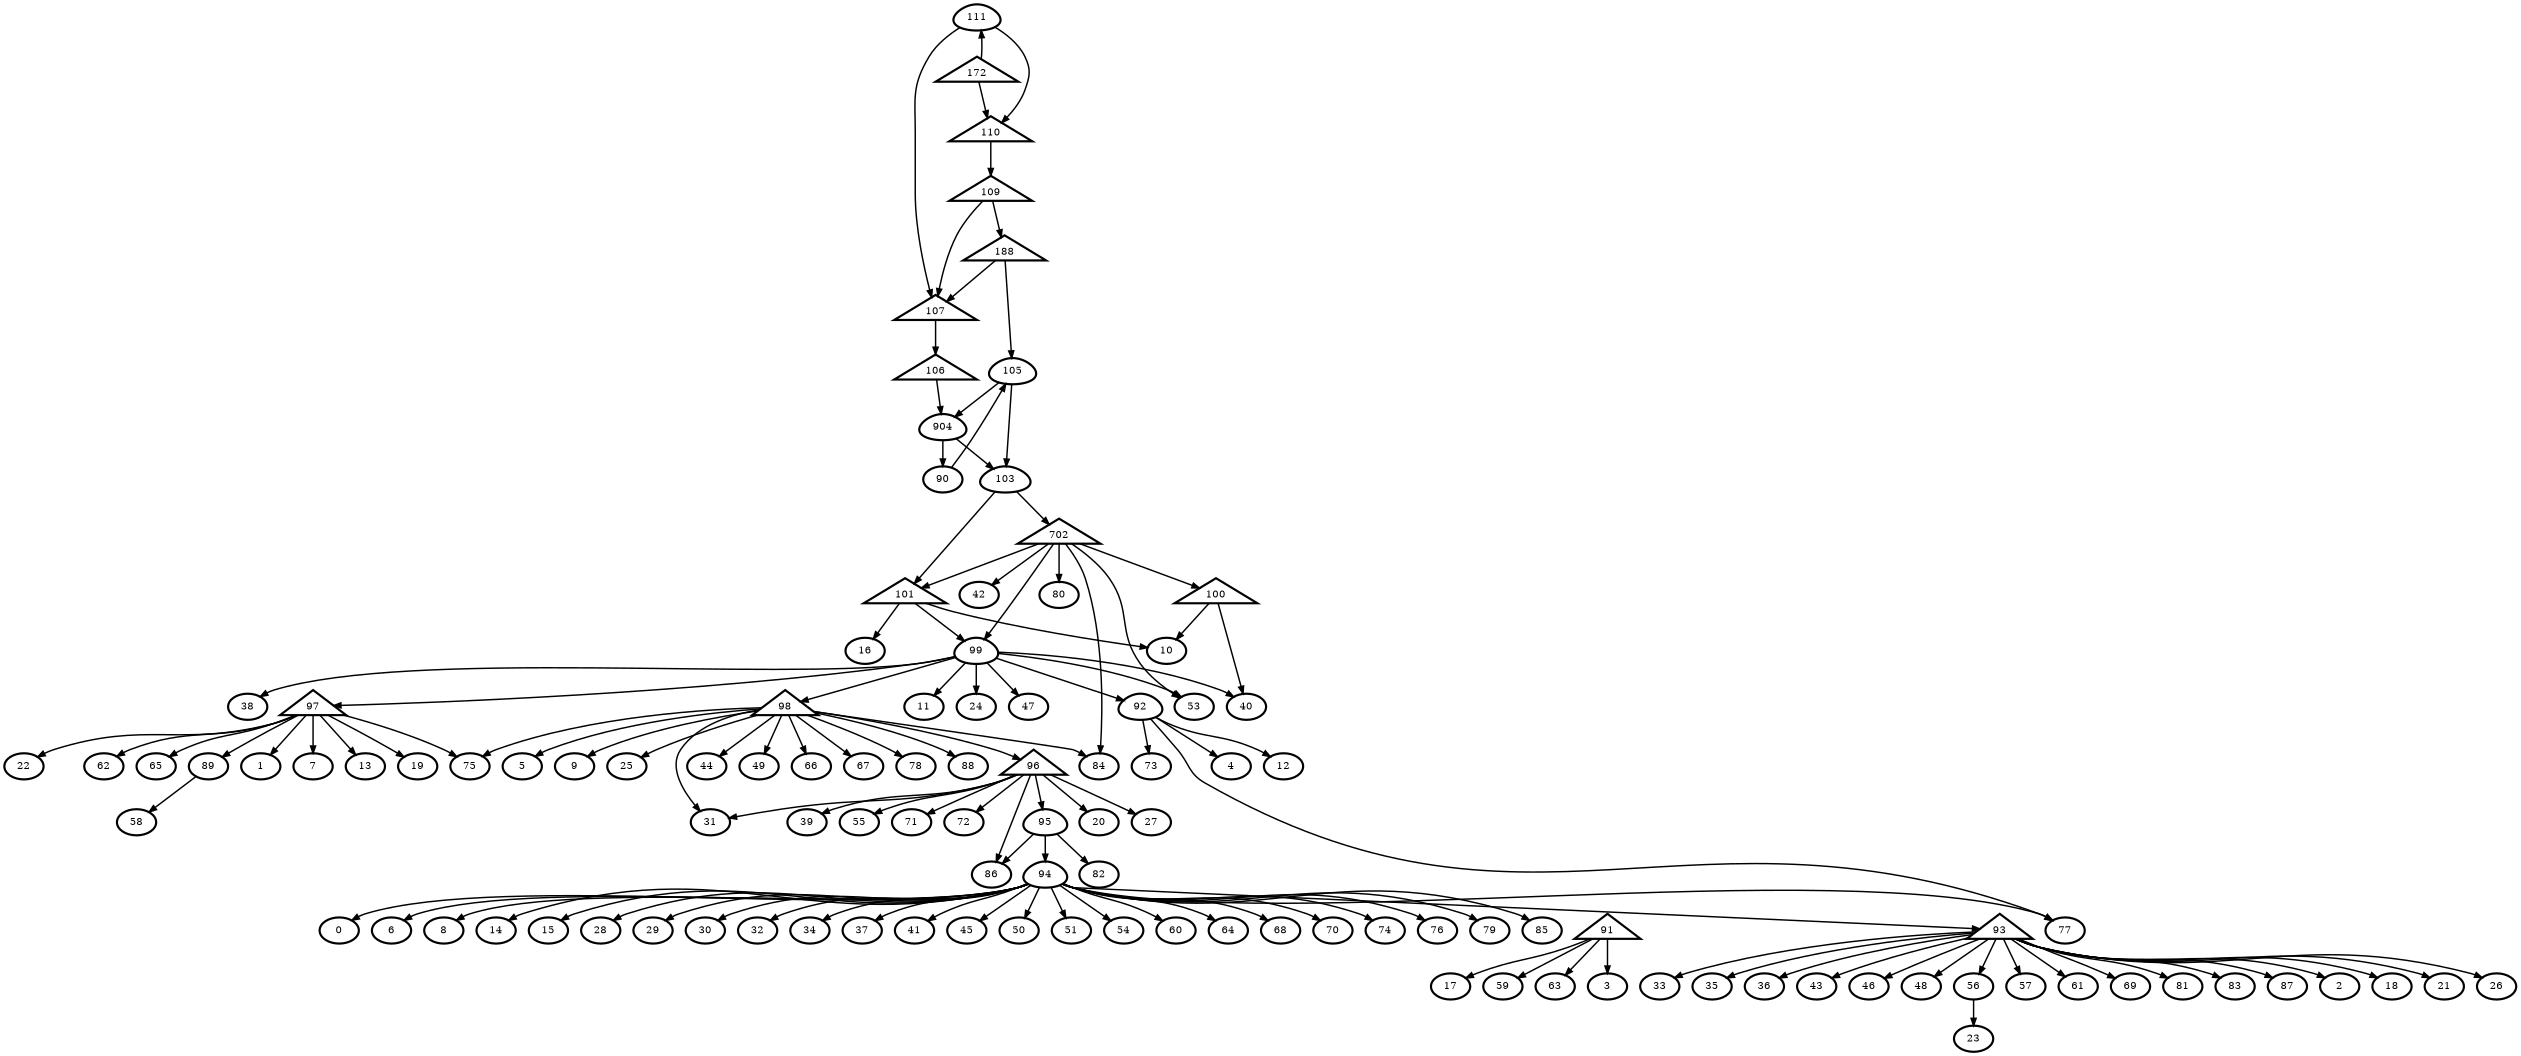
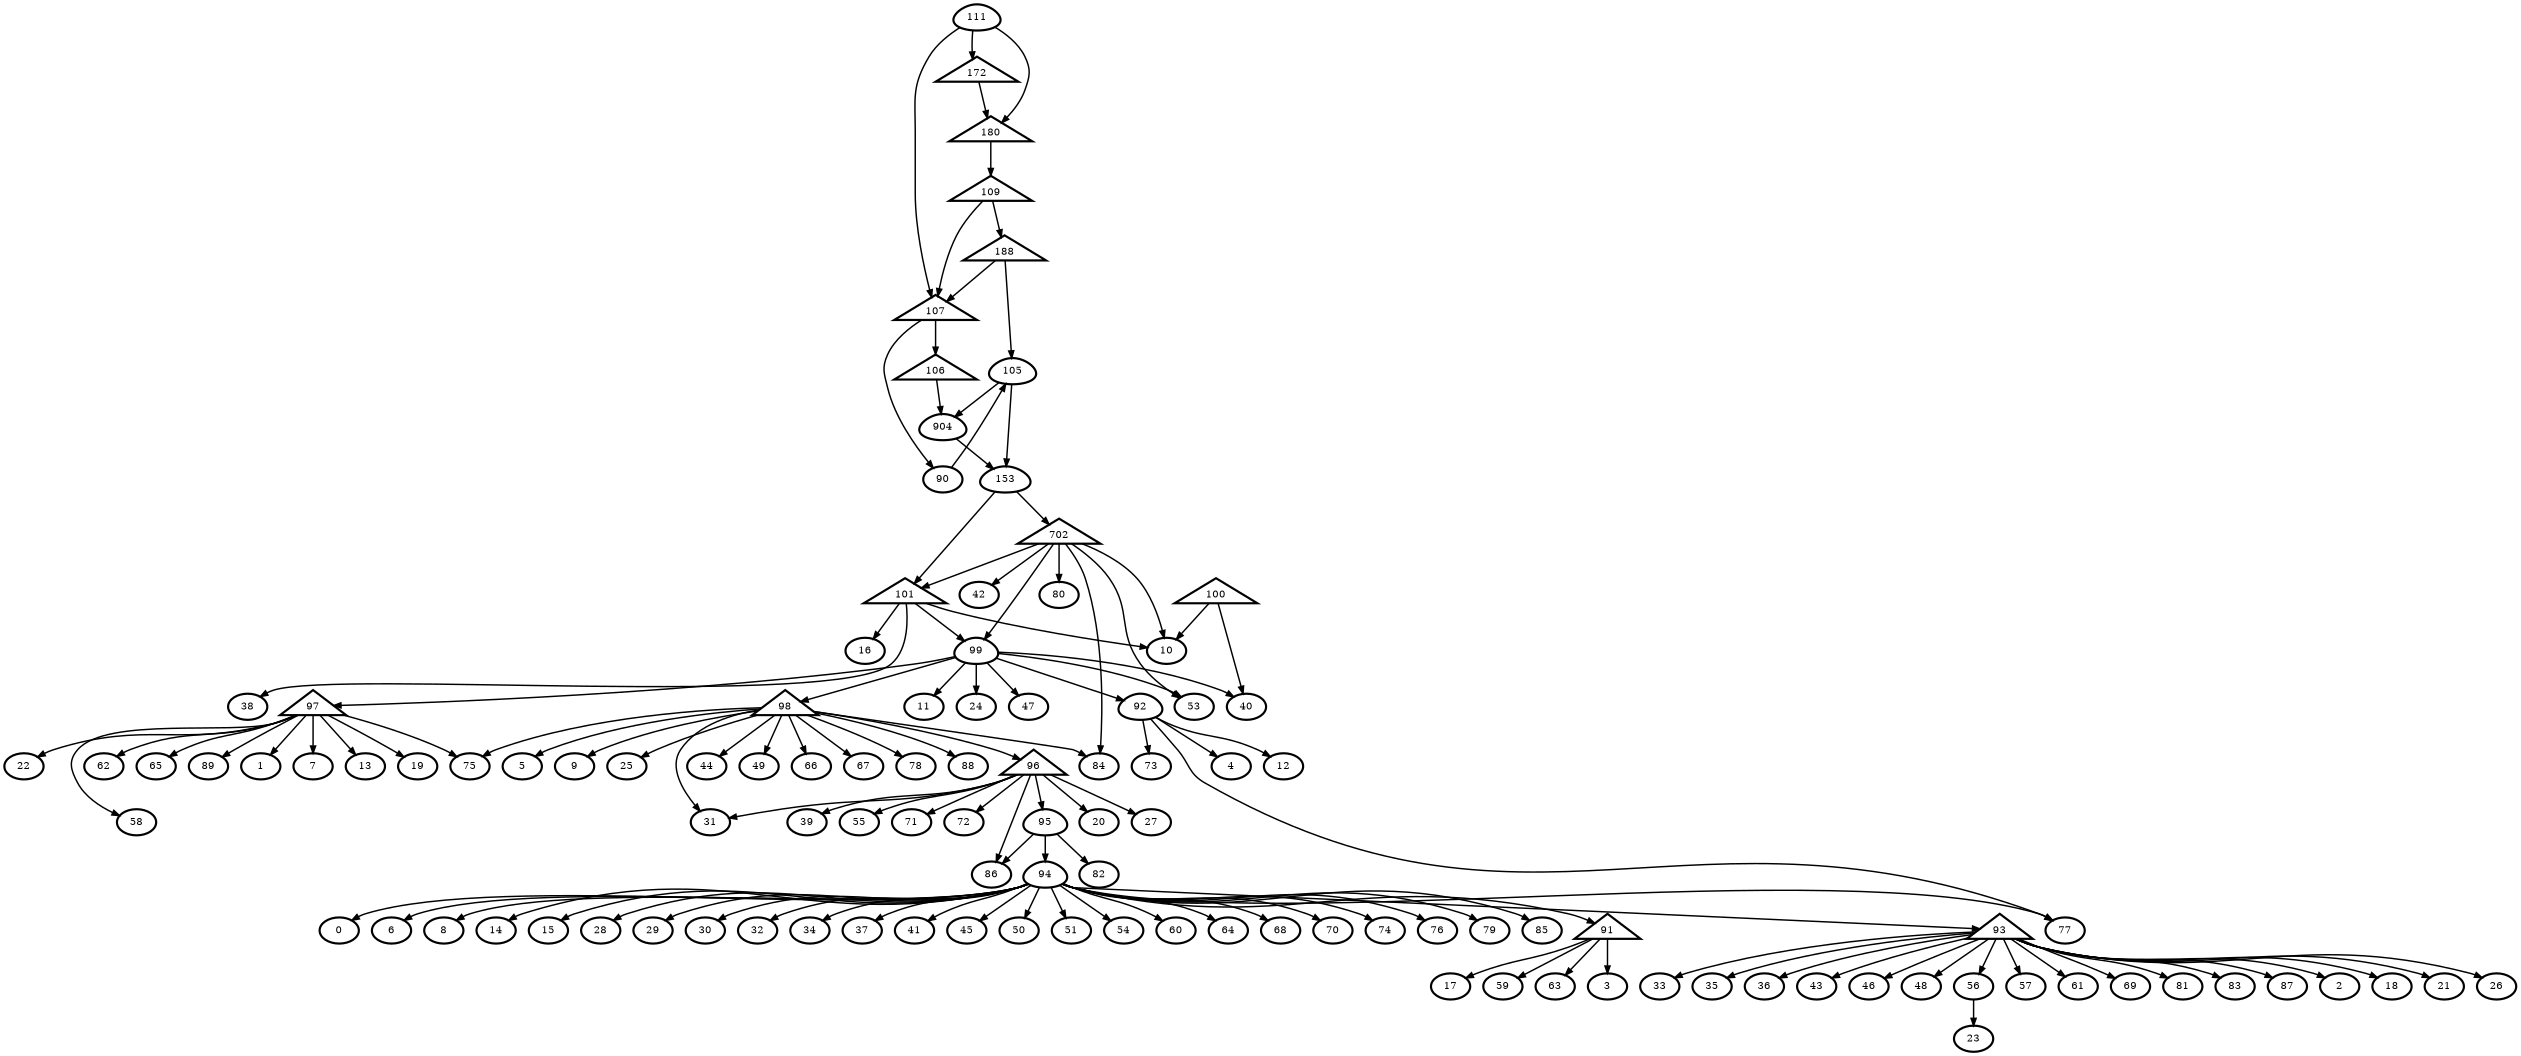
(982, 49) -> (972, 41)
(991, 133) -> (991, 133)
(943, 450) -> (888, 389)
(1005, 479) -> (1005, 479)
(1136, 565) -> (1135, 576)
(611, 668) -> (612, 686)
(176, 792) -> (145, 730)
none -> (1325, 902)
